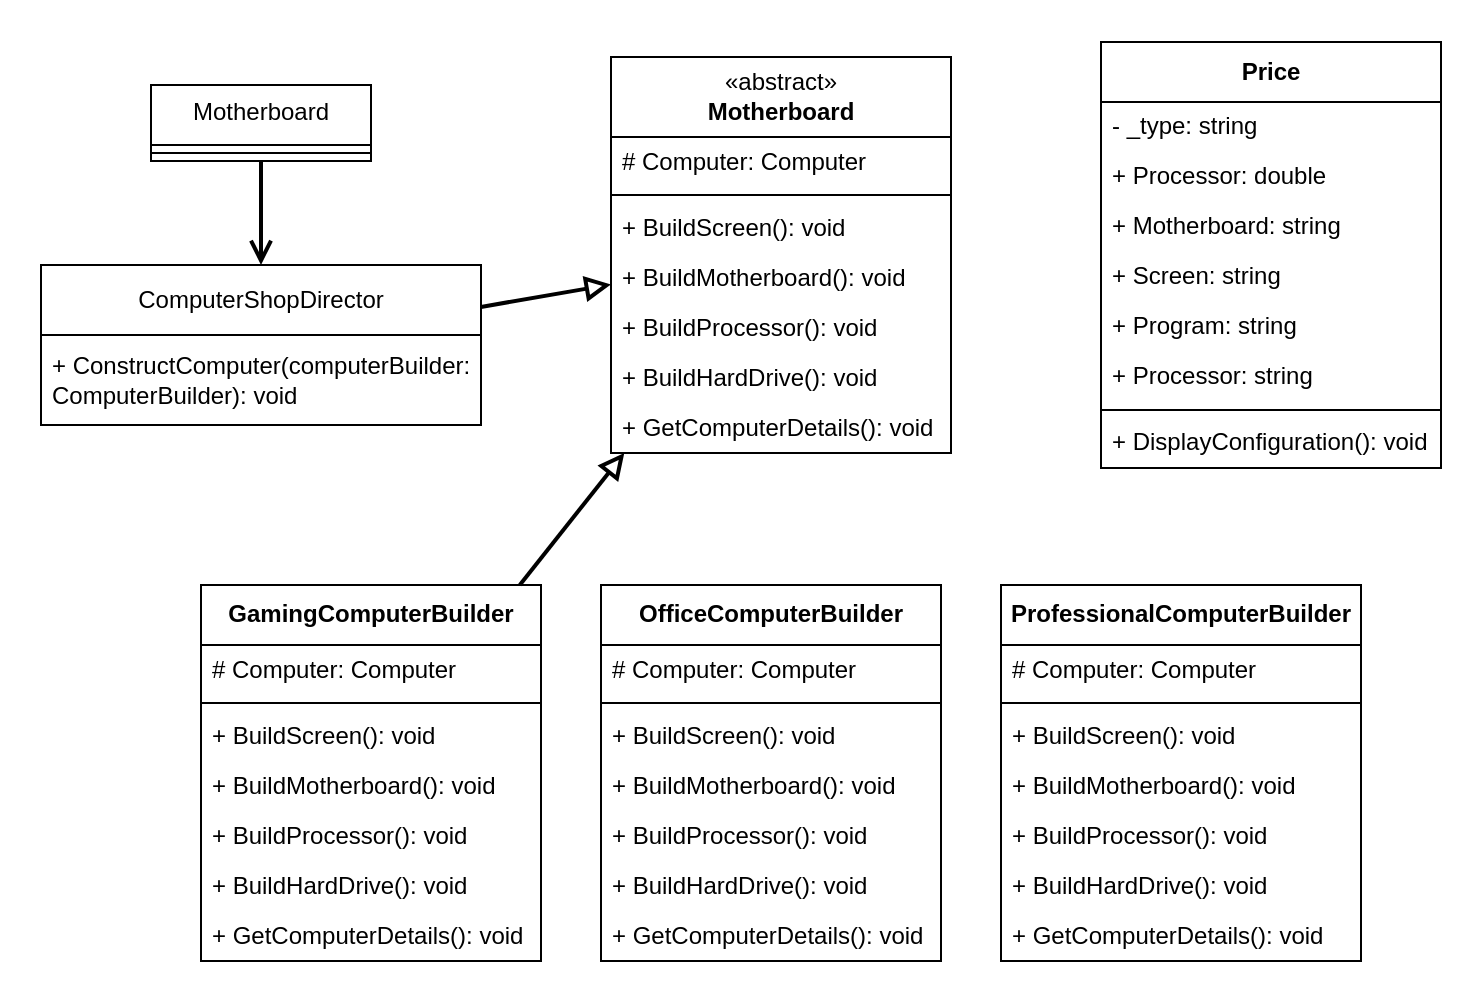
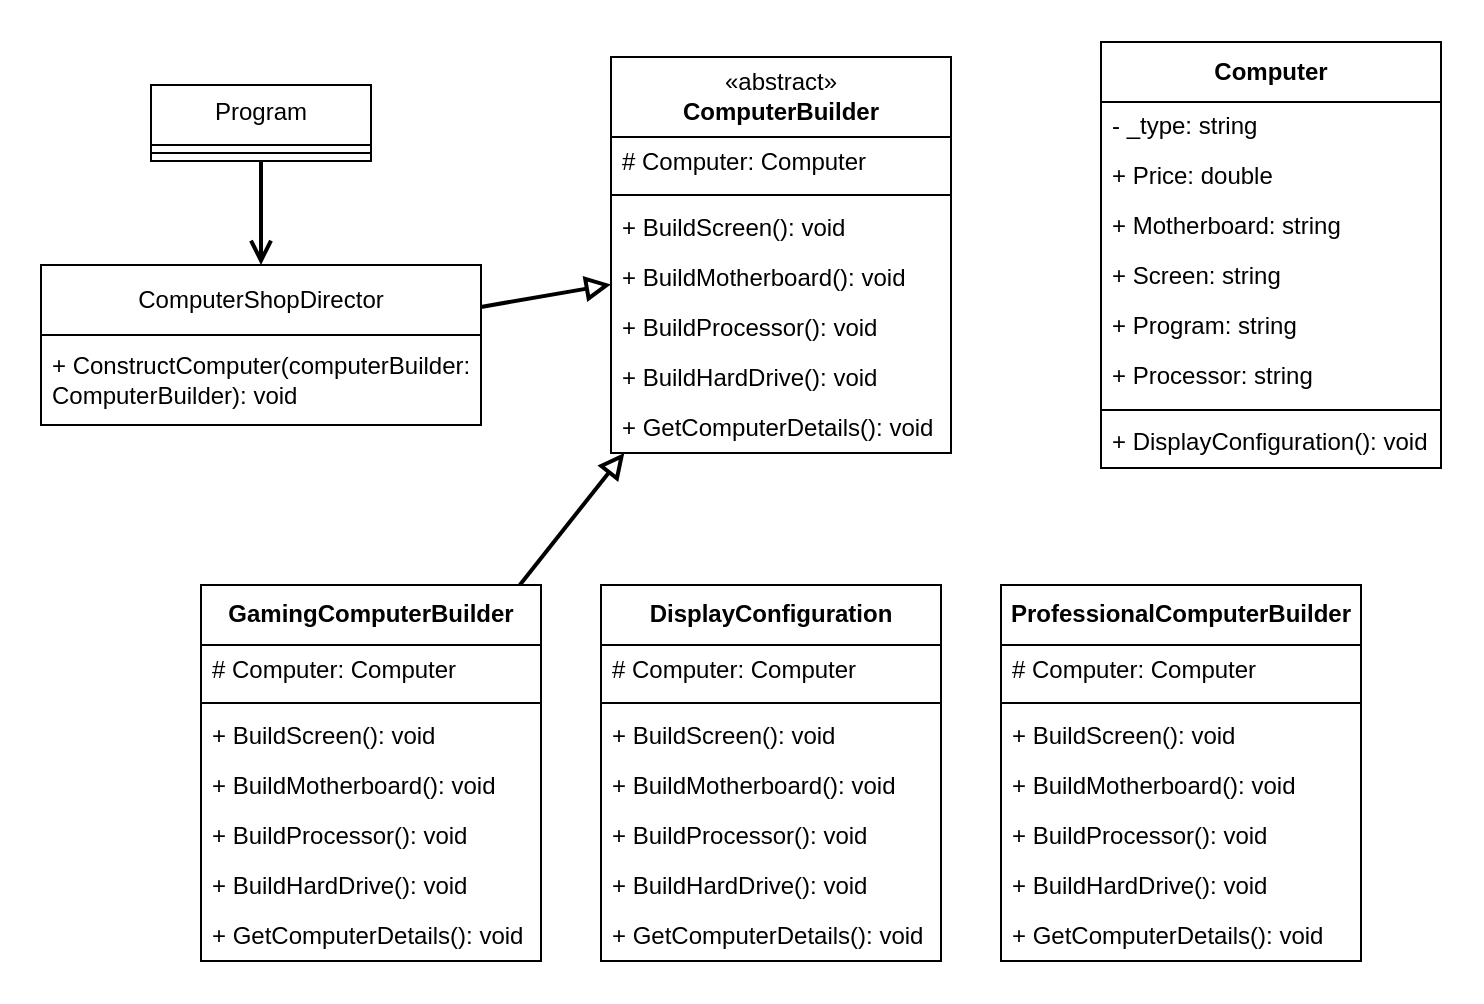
(1272, 73) -> (1272, 73)
(782, 97) -> (782, 97)
(262, 113) -> (262, 113)
(1228, 177) -> (1198, 177)
(772, 615) -> (772, 615)
